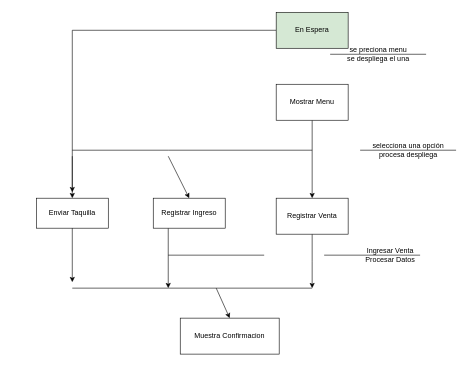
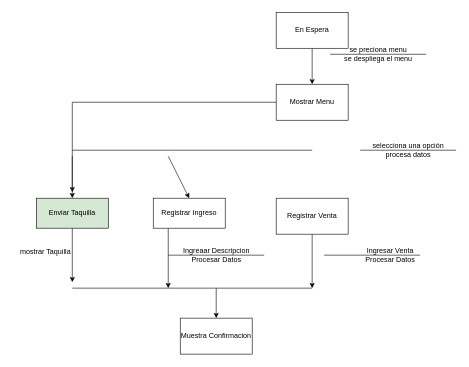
(139, 30) -> (312, 78)
(312, 30) -> (312, 30)
(379, 54) -> (379, 54)
(409, 150) -> (409, 150)
(312, 192) -> (175, 102)
(72, 213) -> (72, 213)
none -> (45, 252)
none -> (216, 255)
(230, 336) -> (216, 336)
